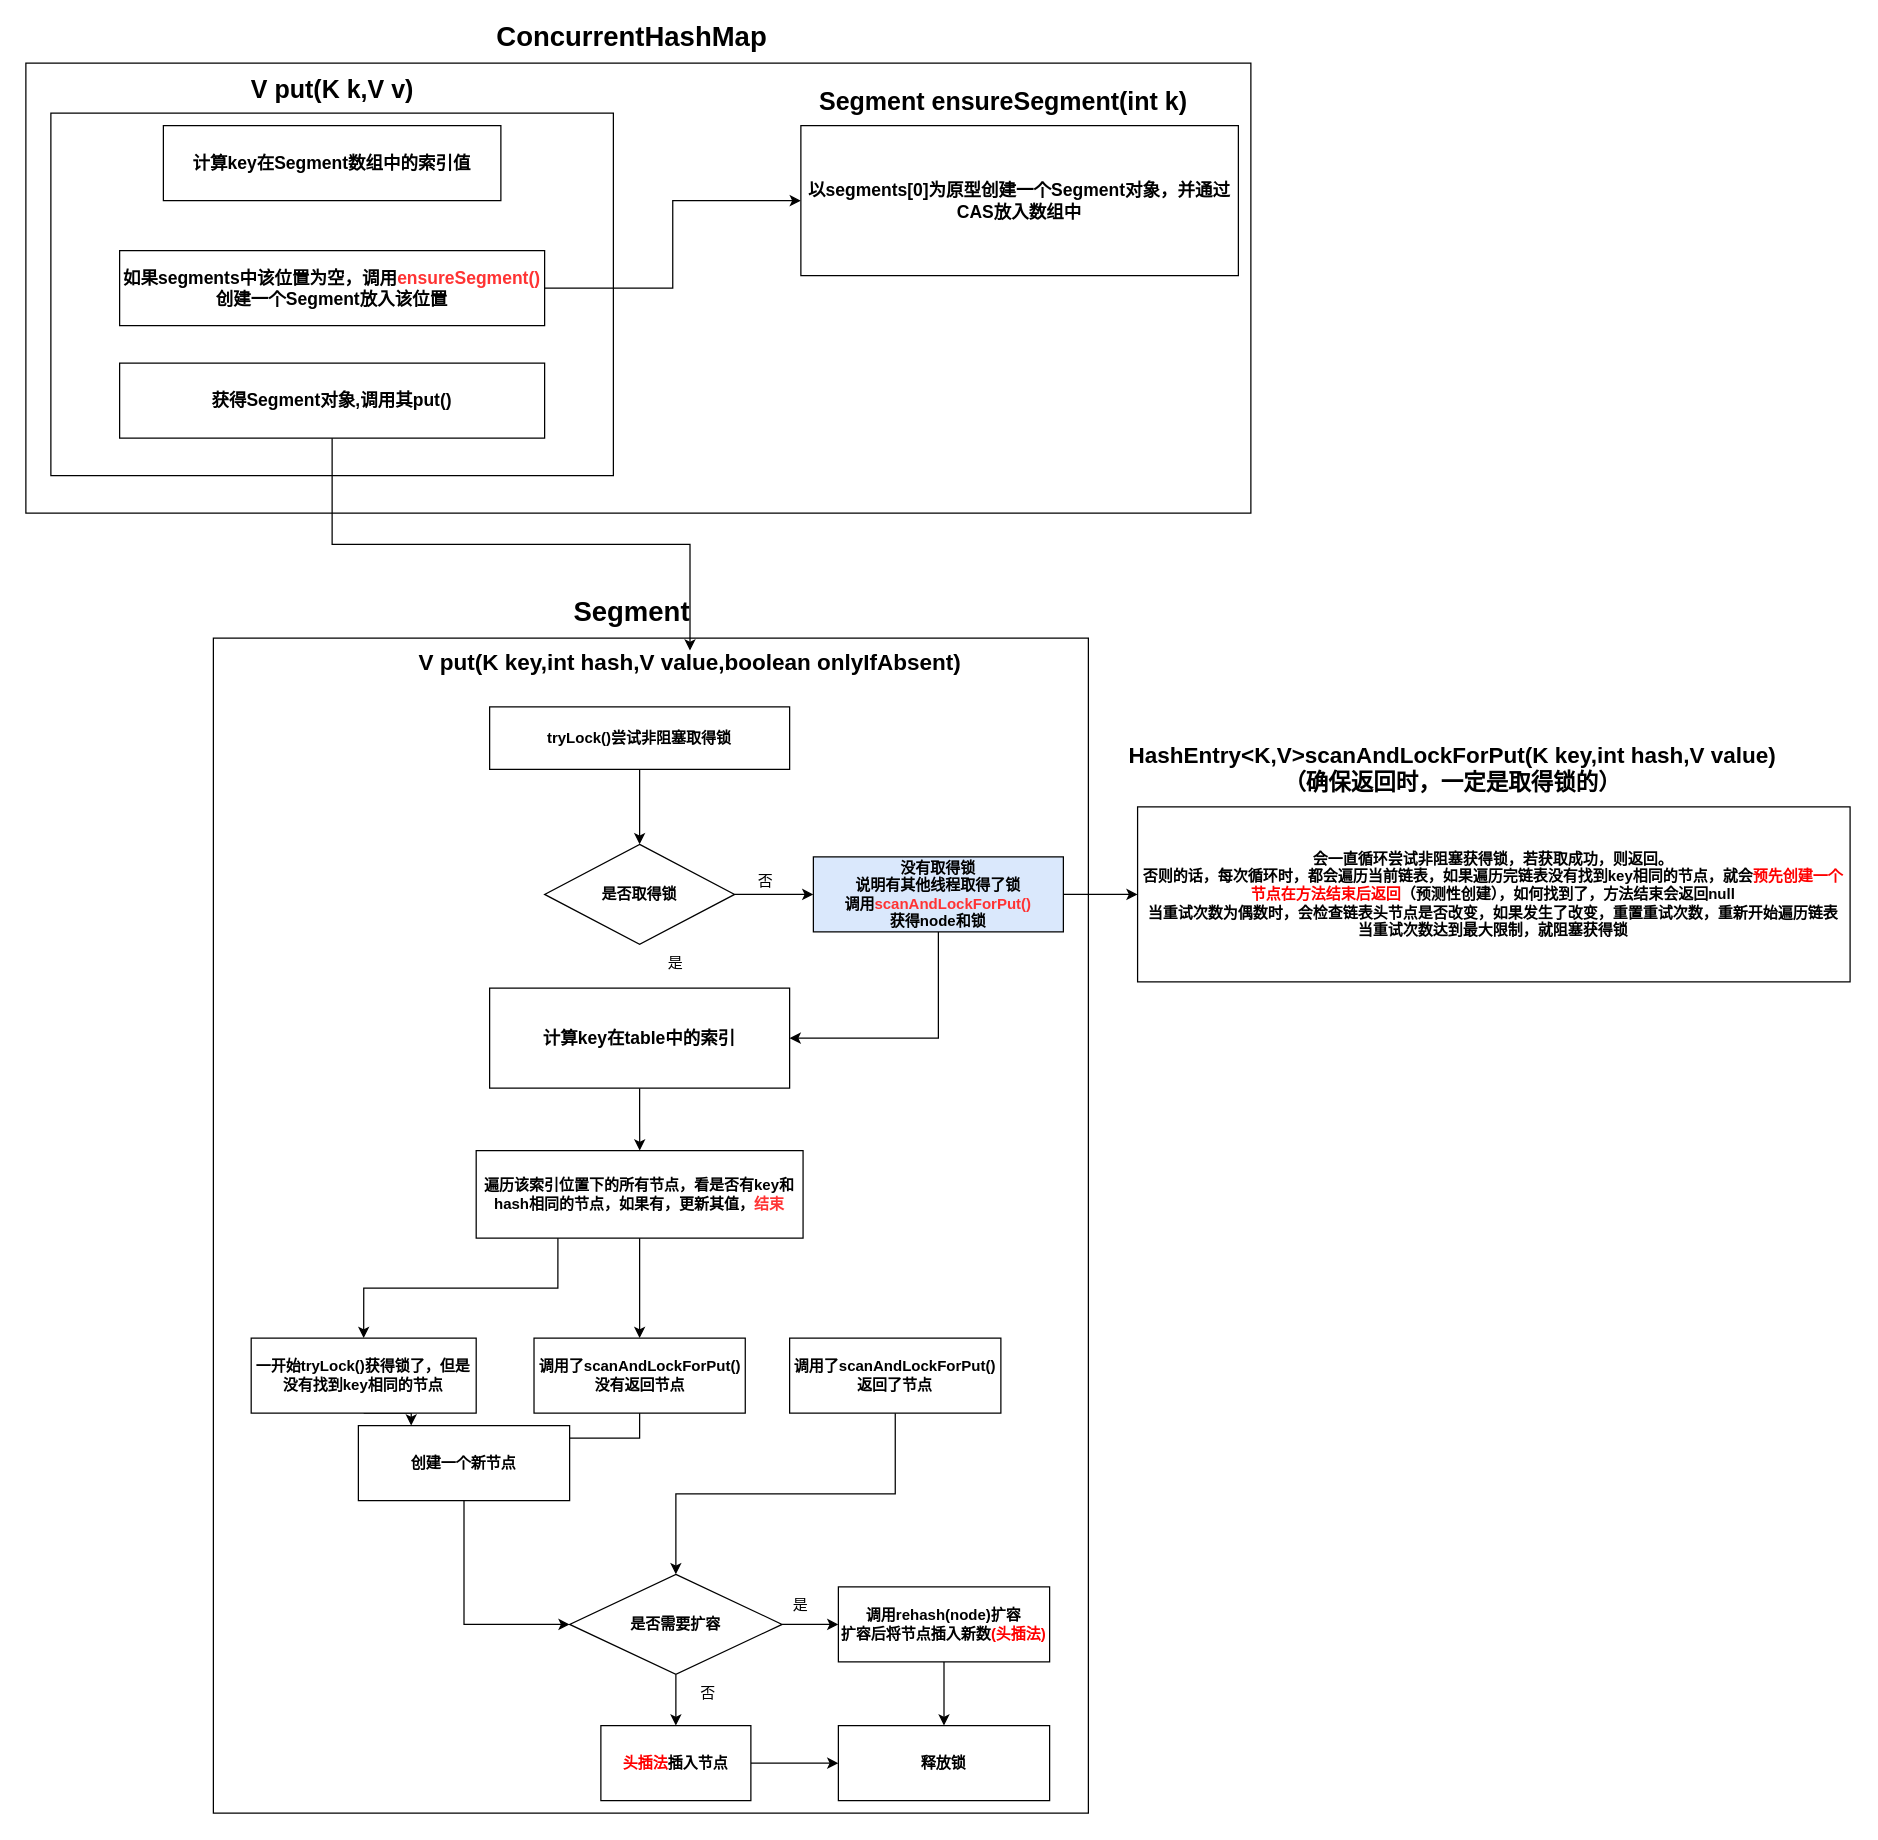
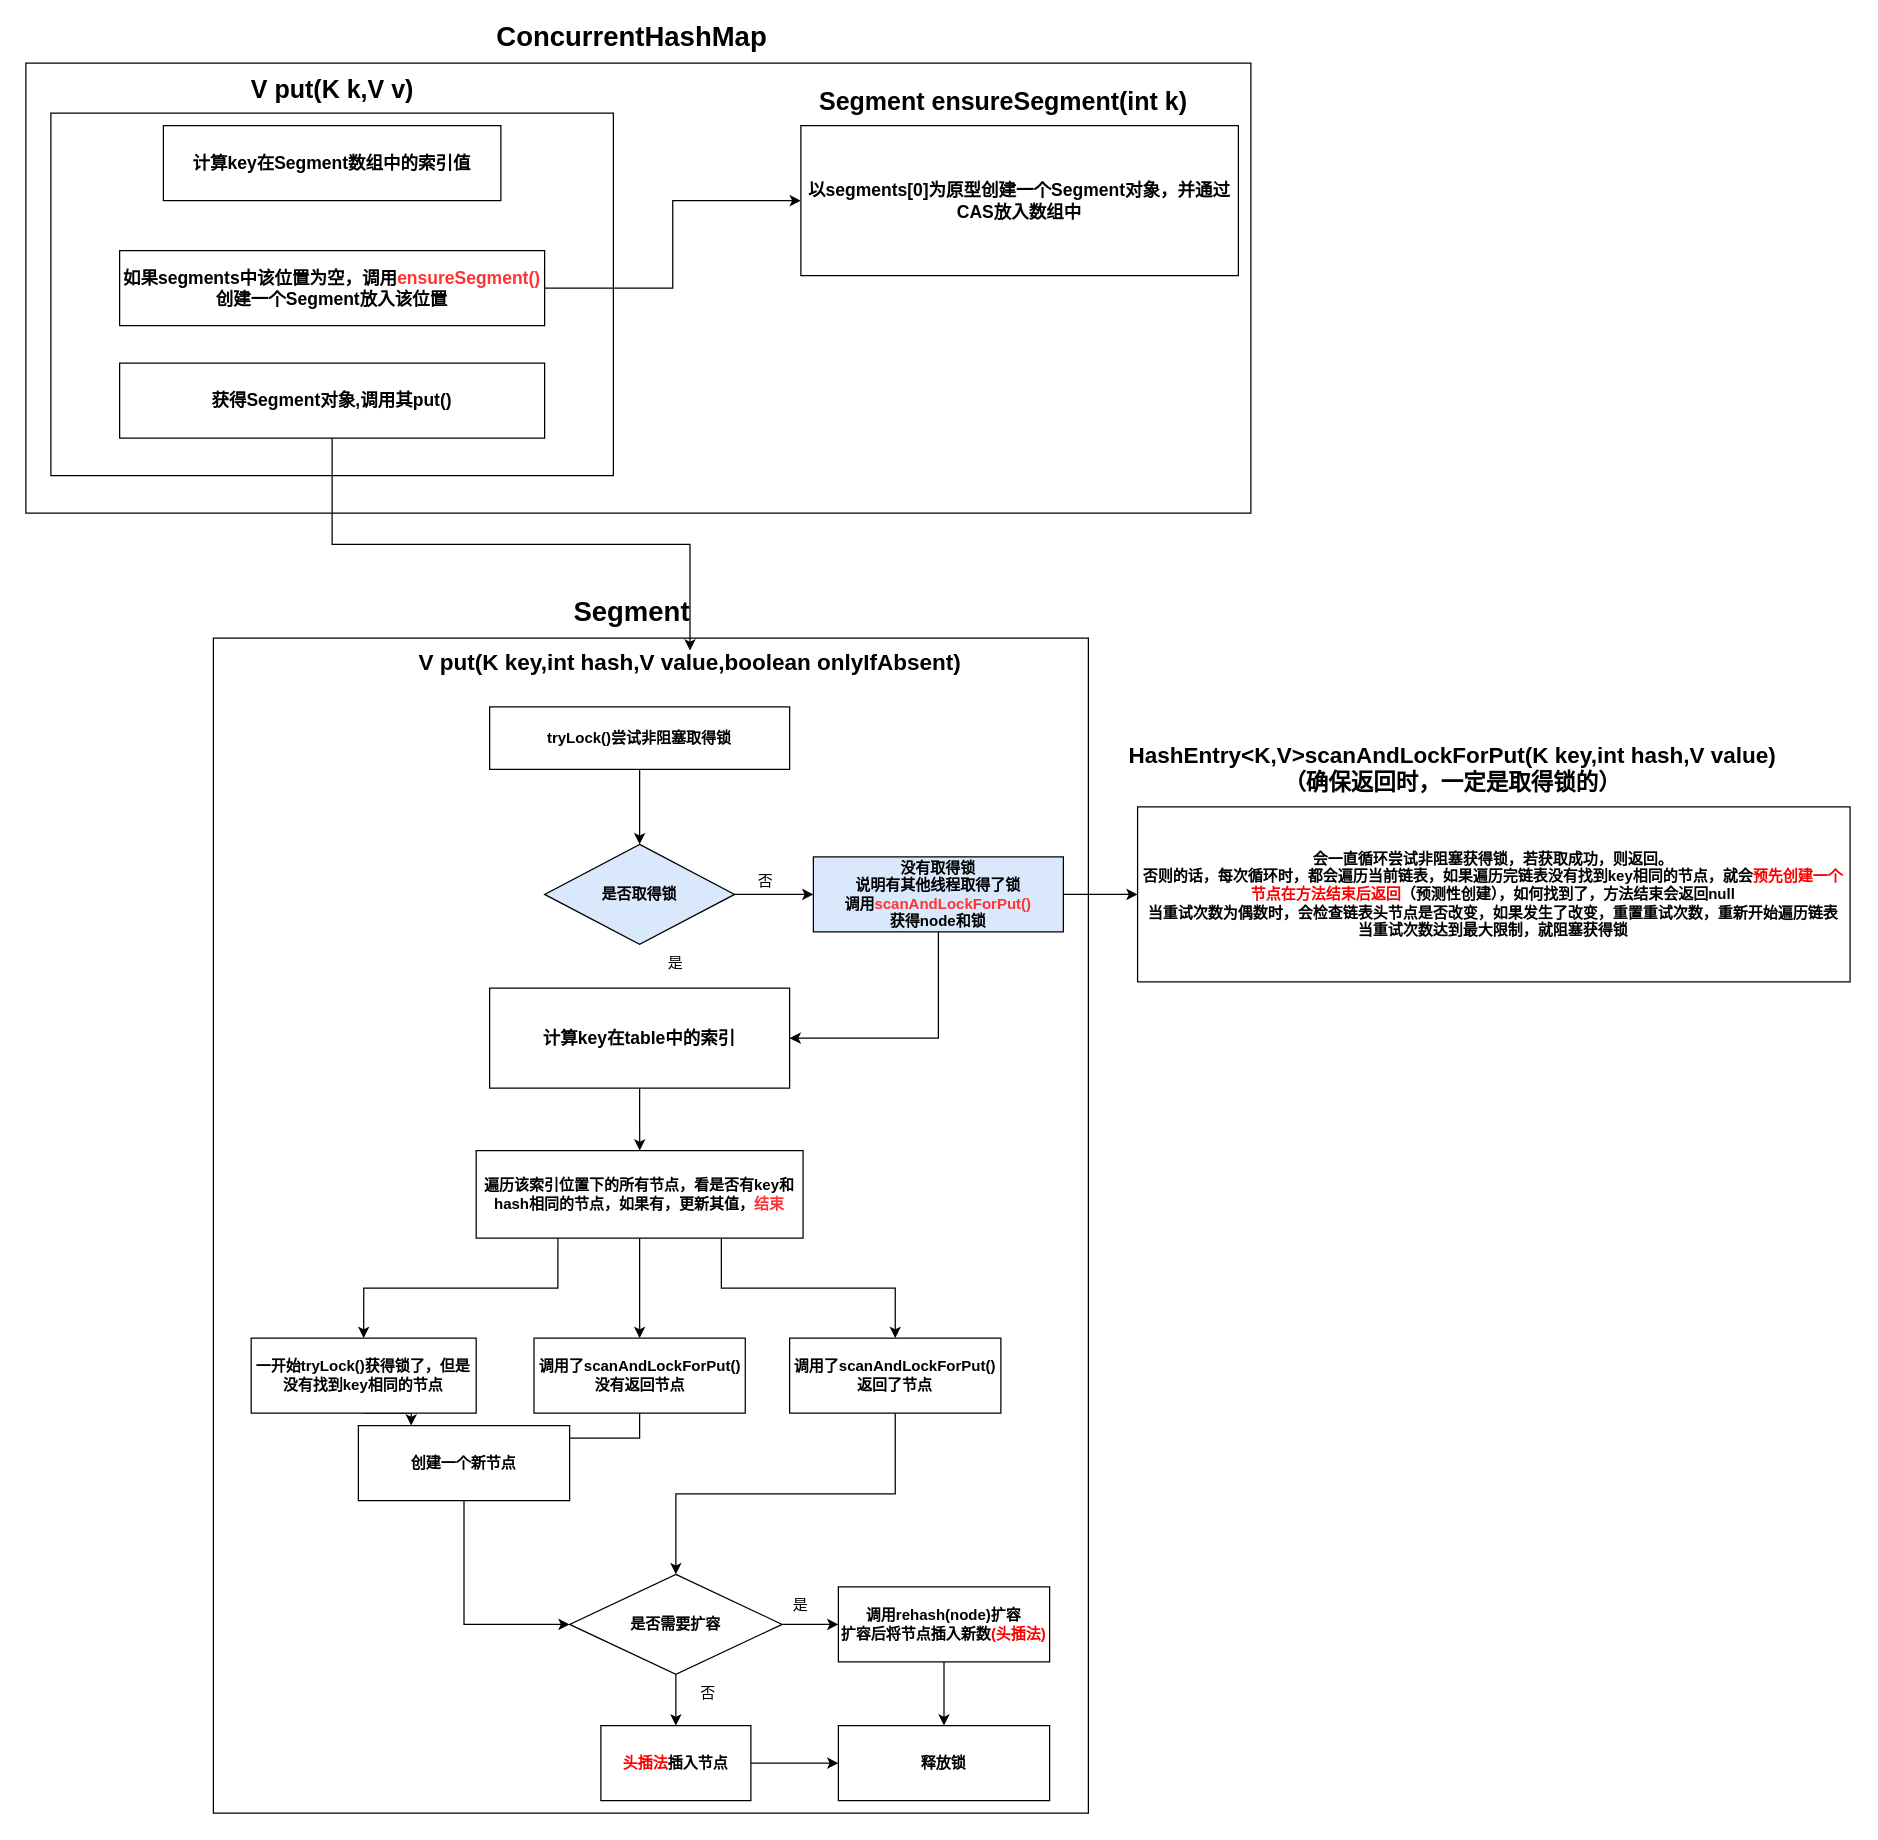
(639, 894) -> (639, 894)
none -> (804, 1288)
